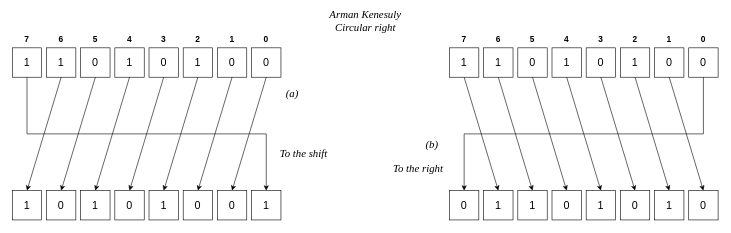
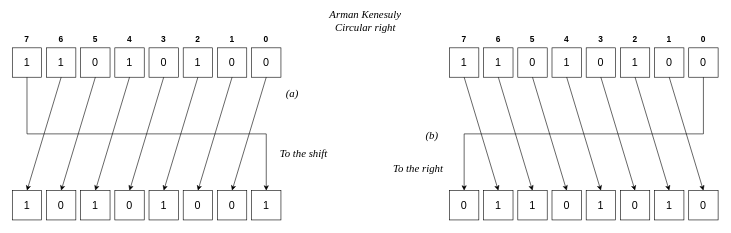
(432, 145) -> (432, 136)
